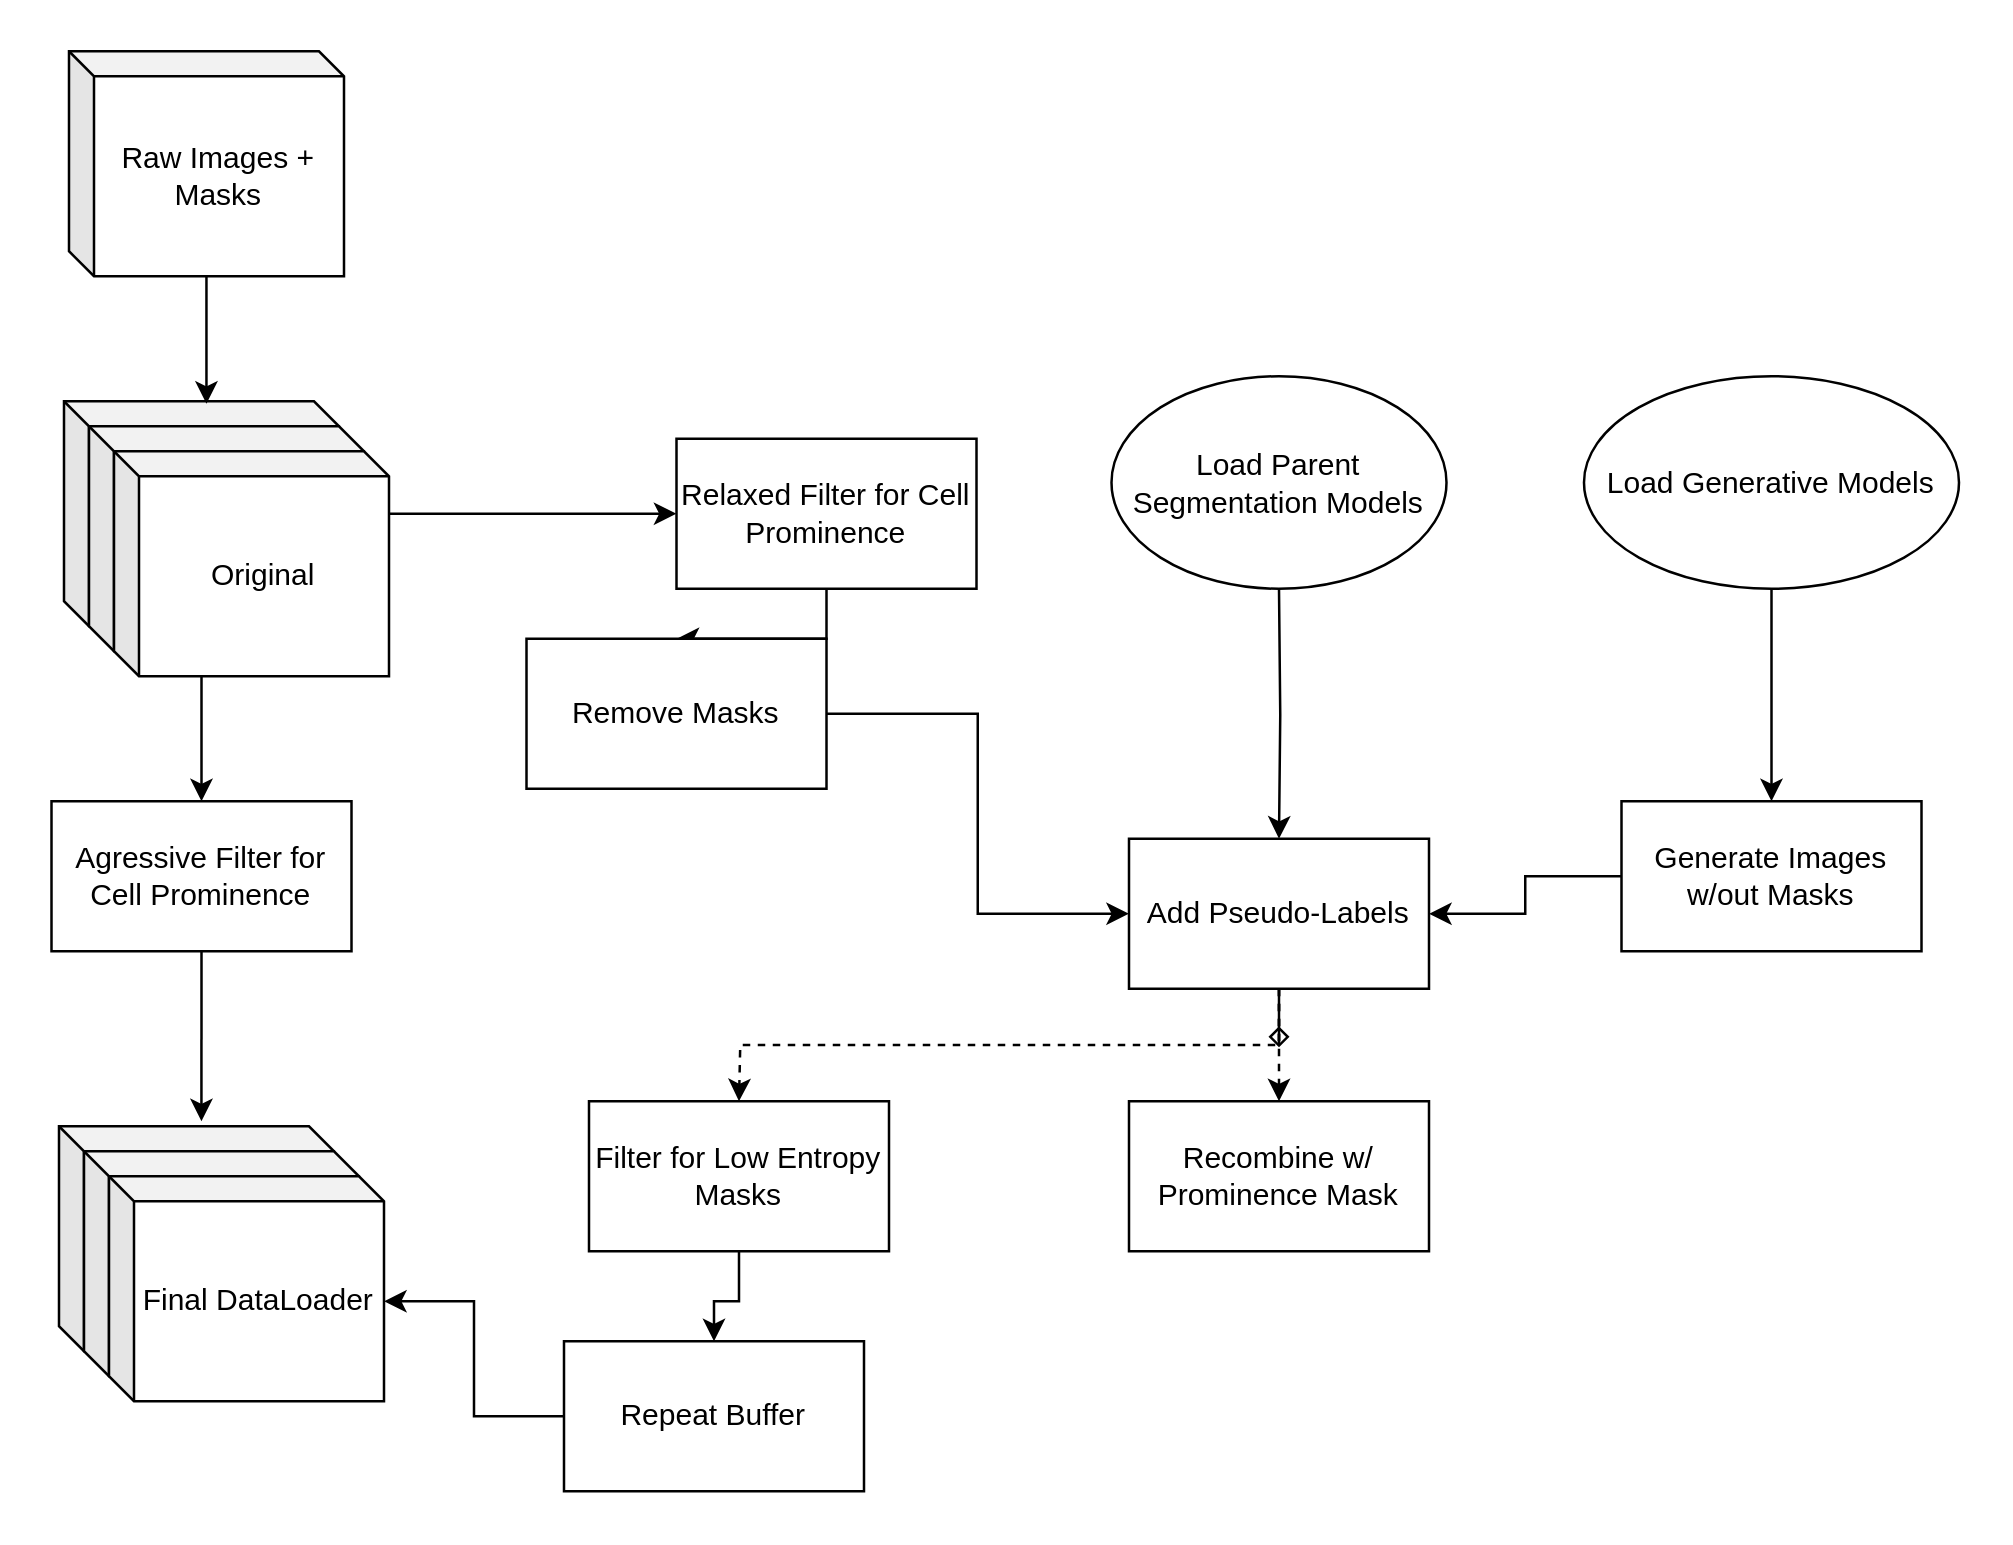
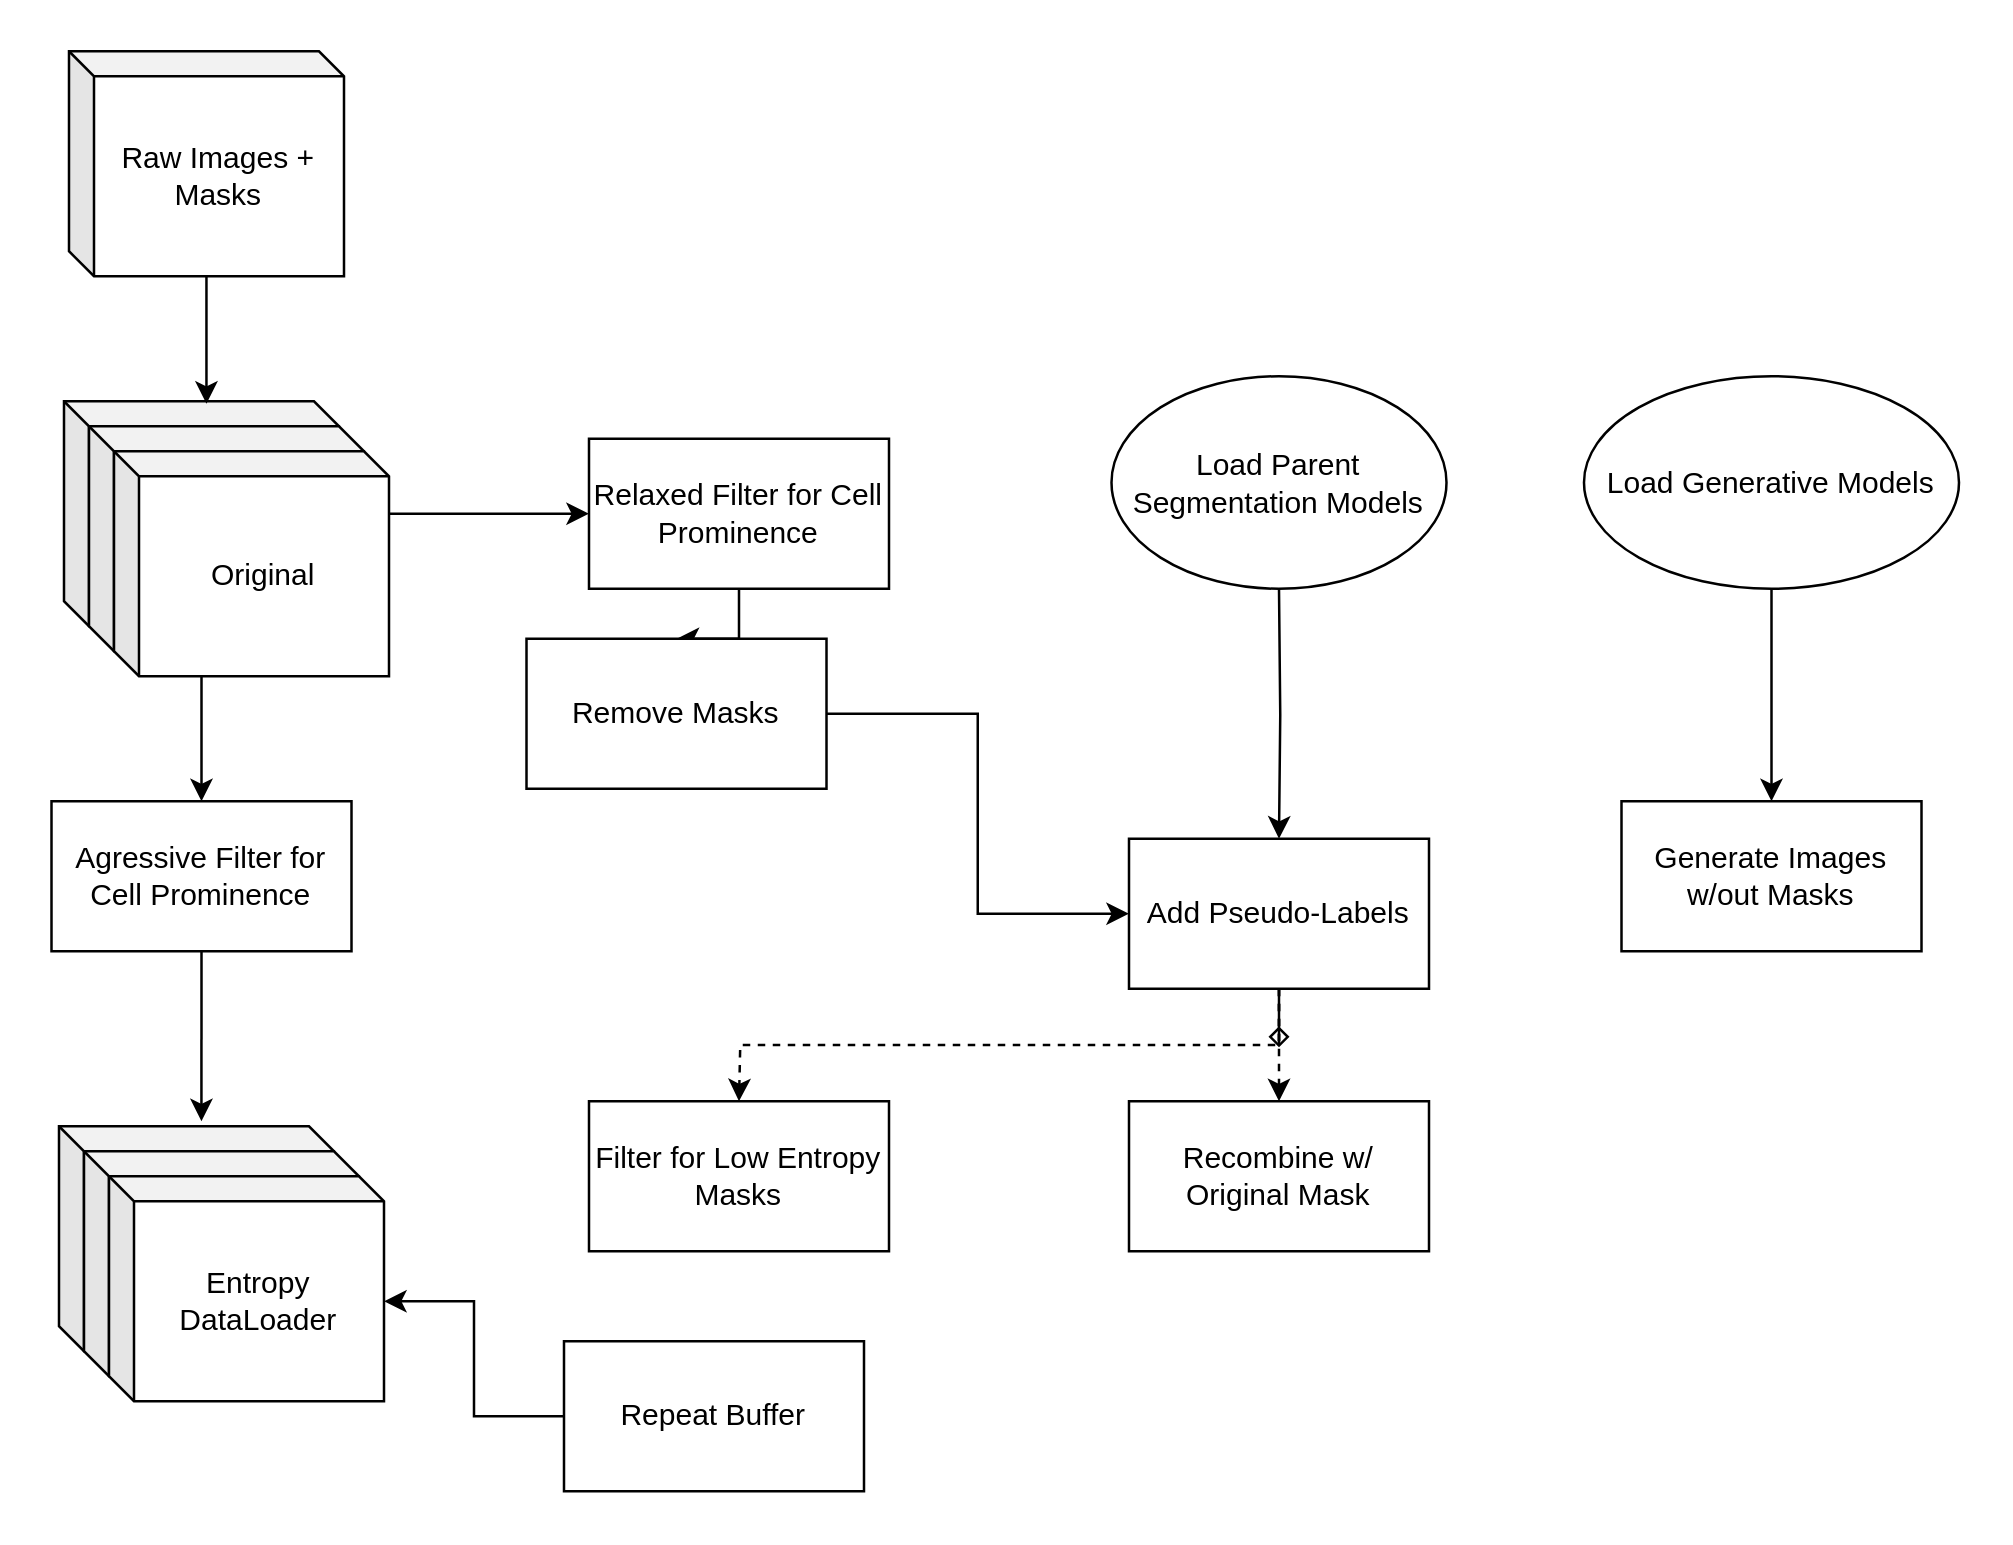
(826, 514) -> (739, 514)
(1525, 886) -> none
(1279, 1176) -> (1279, 1176)
(739, 1300) -> none
(259, 1301) -> (259, 1301)
